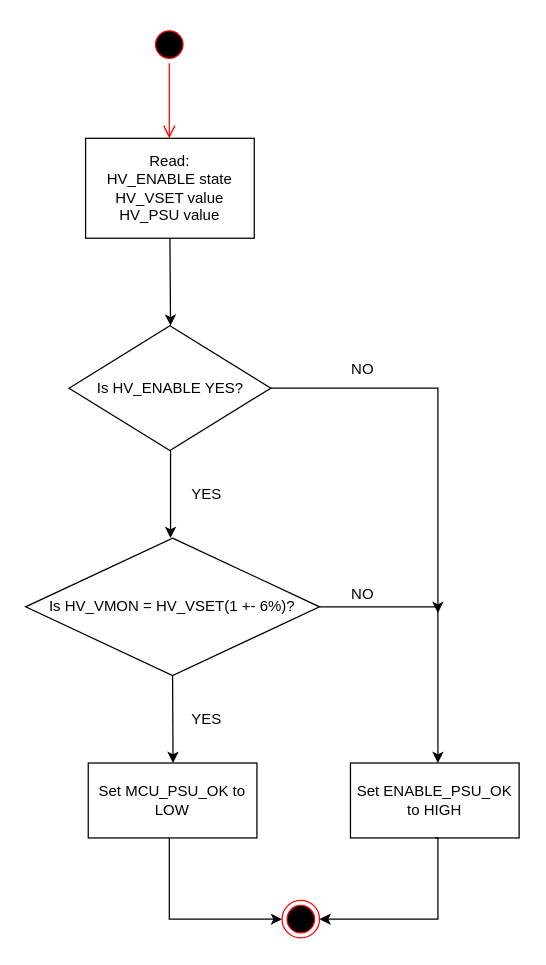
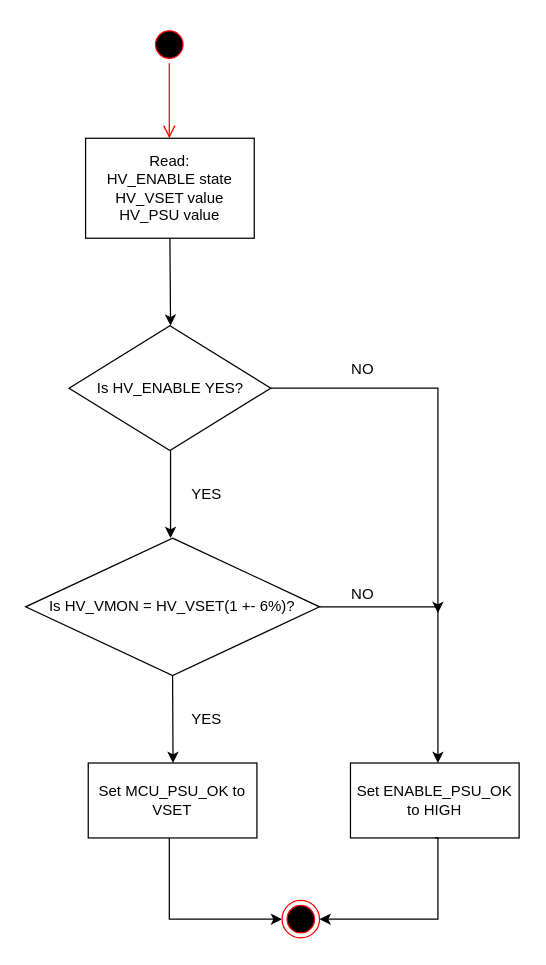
(173, 801) -> (173, 801)
